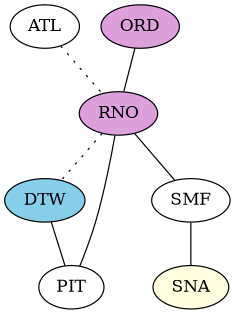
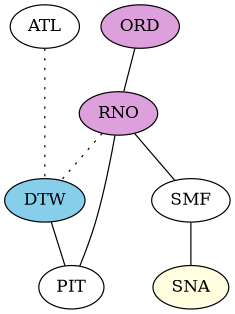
(81, 70) -> (45, 113)
